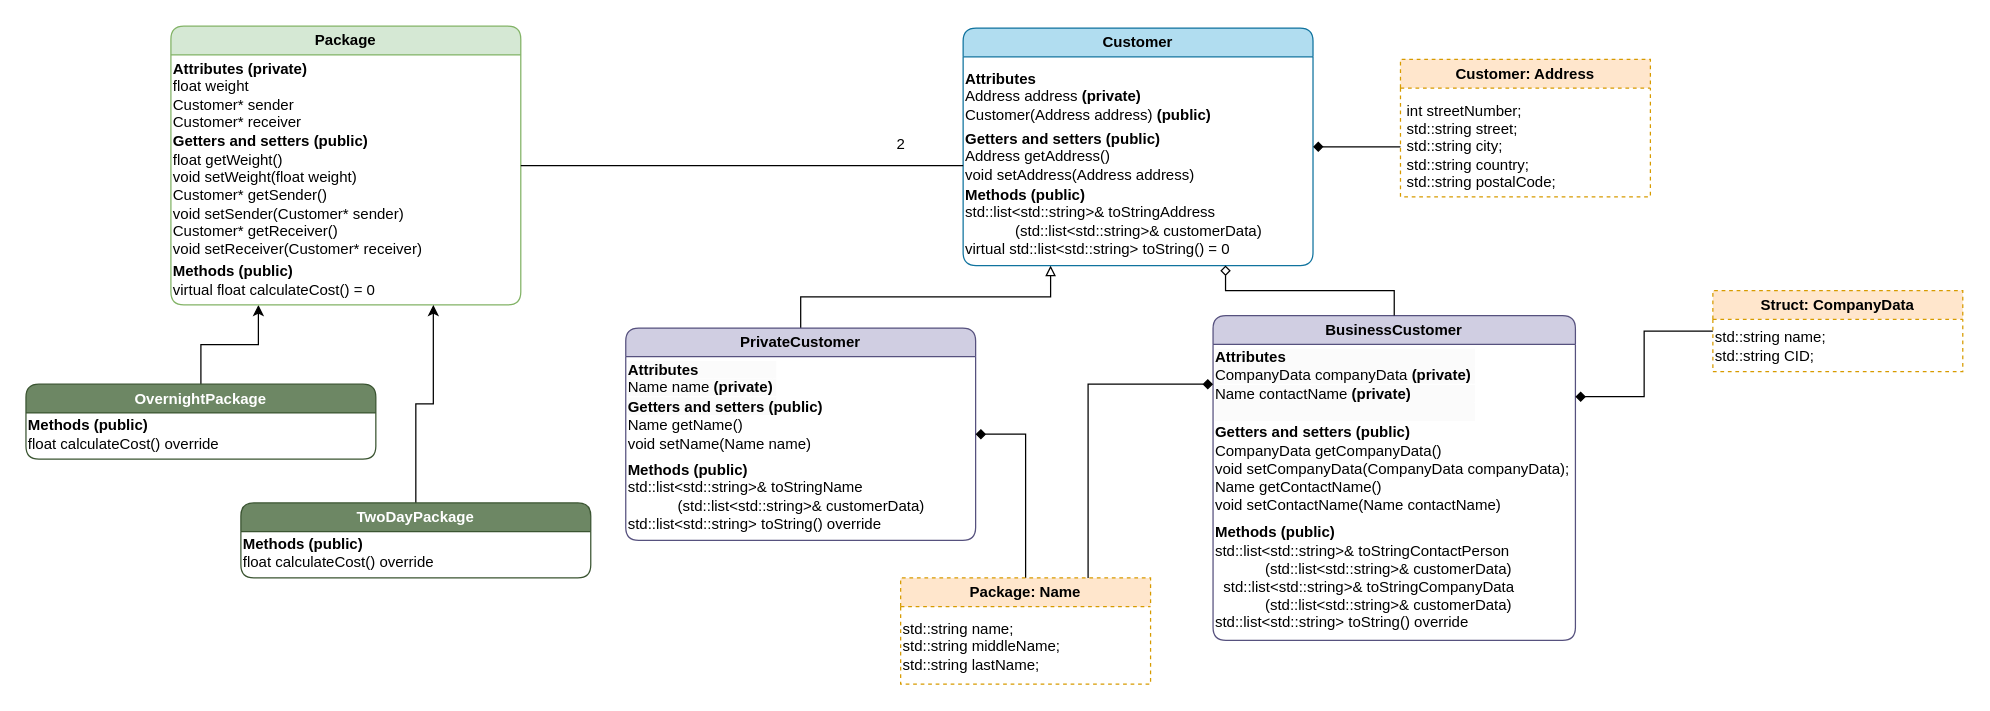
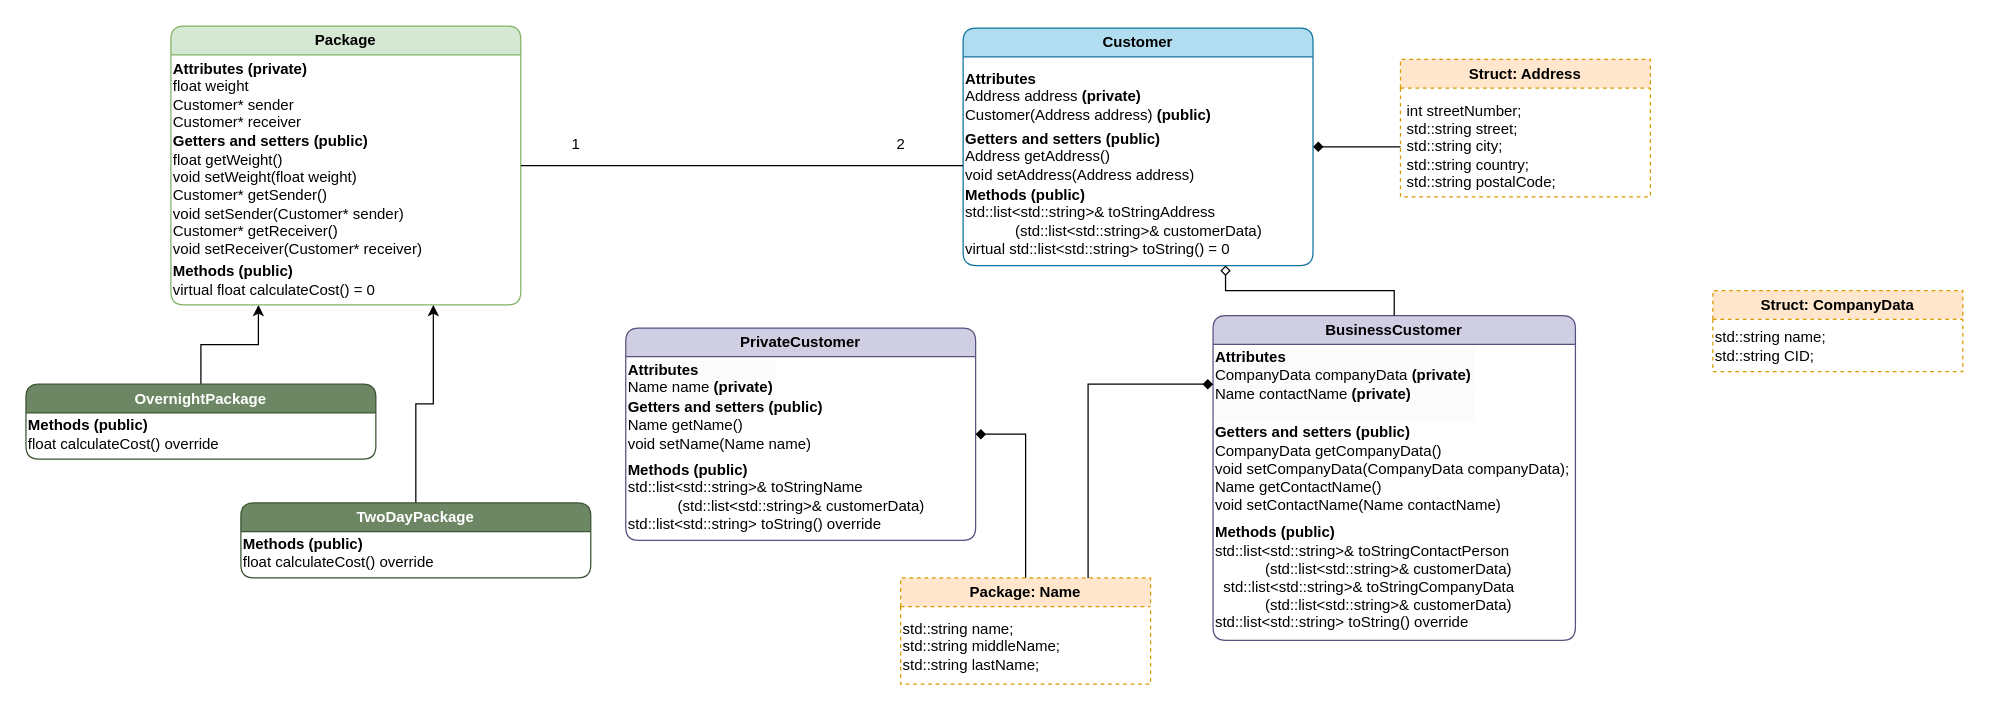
(1526, 74) -> (1526, 74)
none -> (576, 144)
(921, 297) -> none
(1644, 361) -> none
